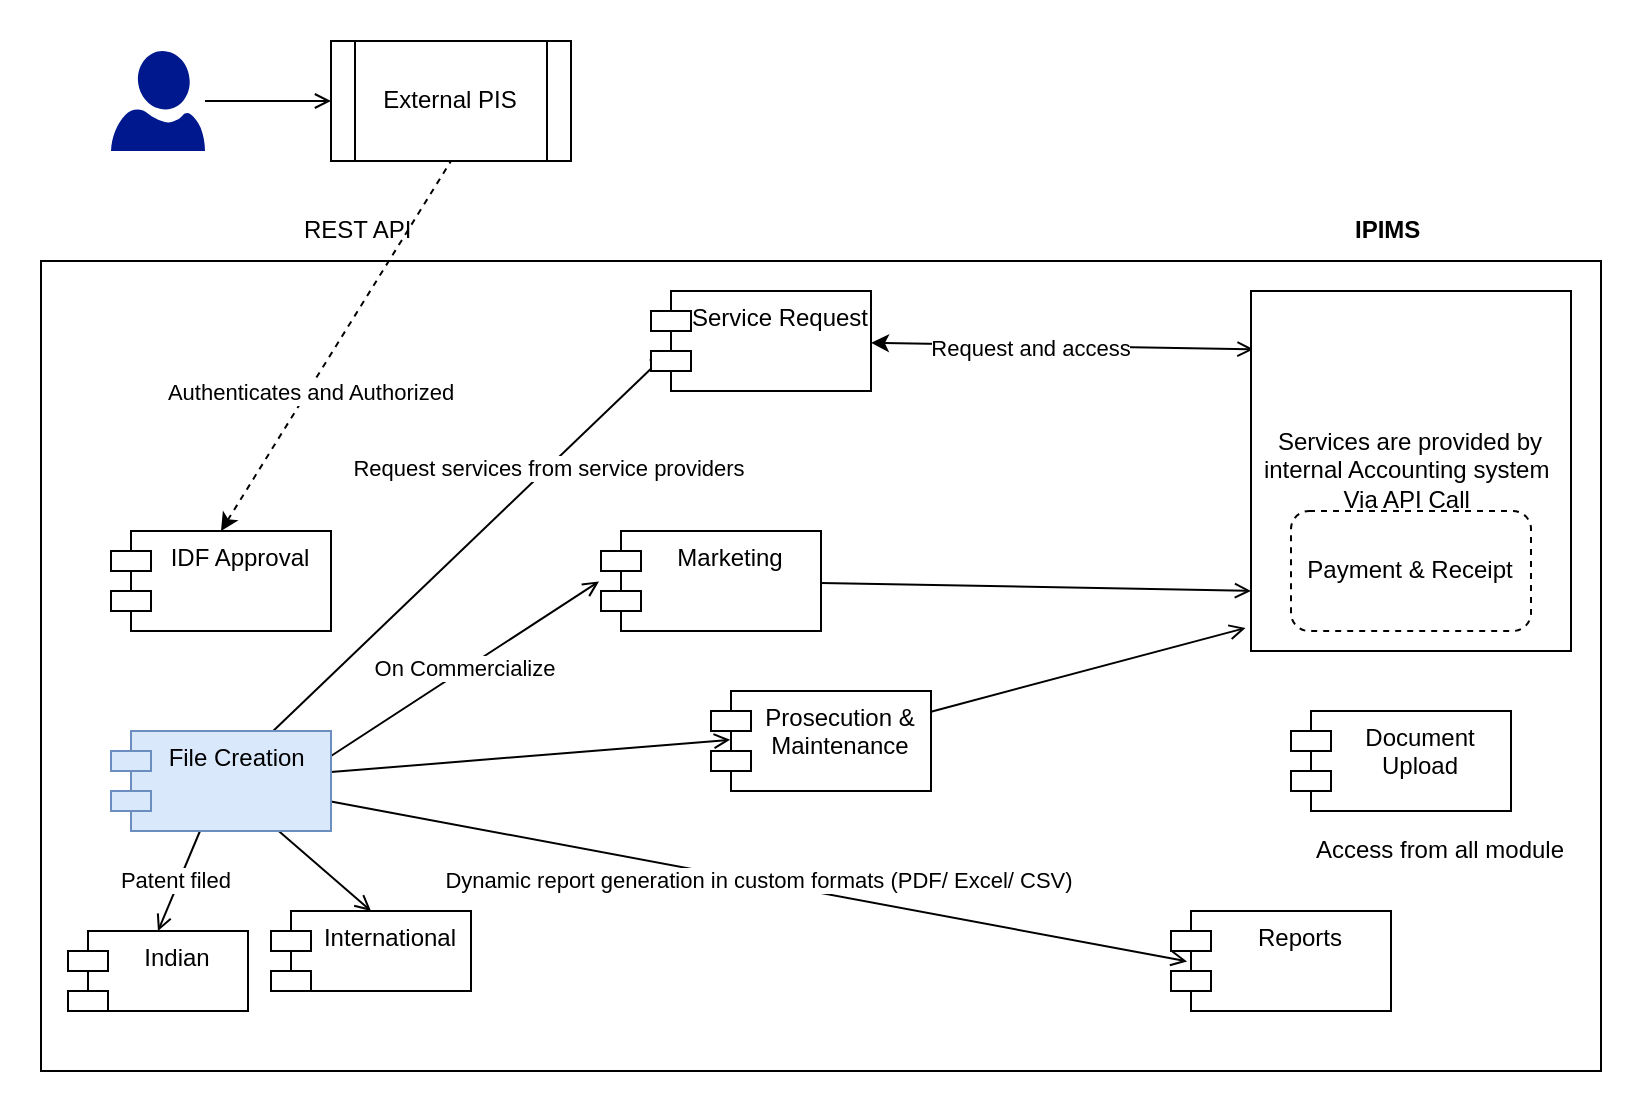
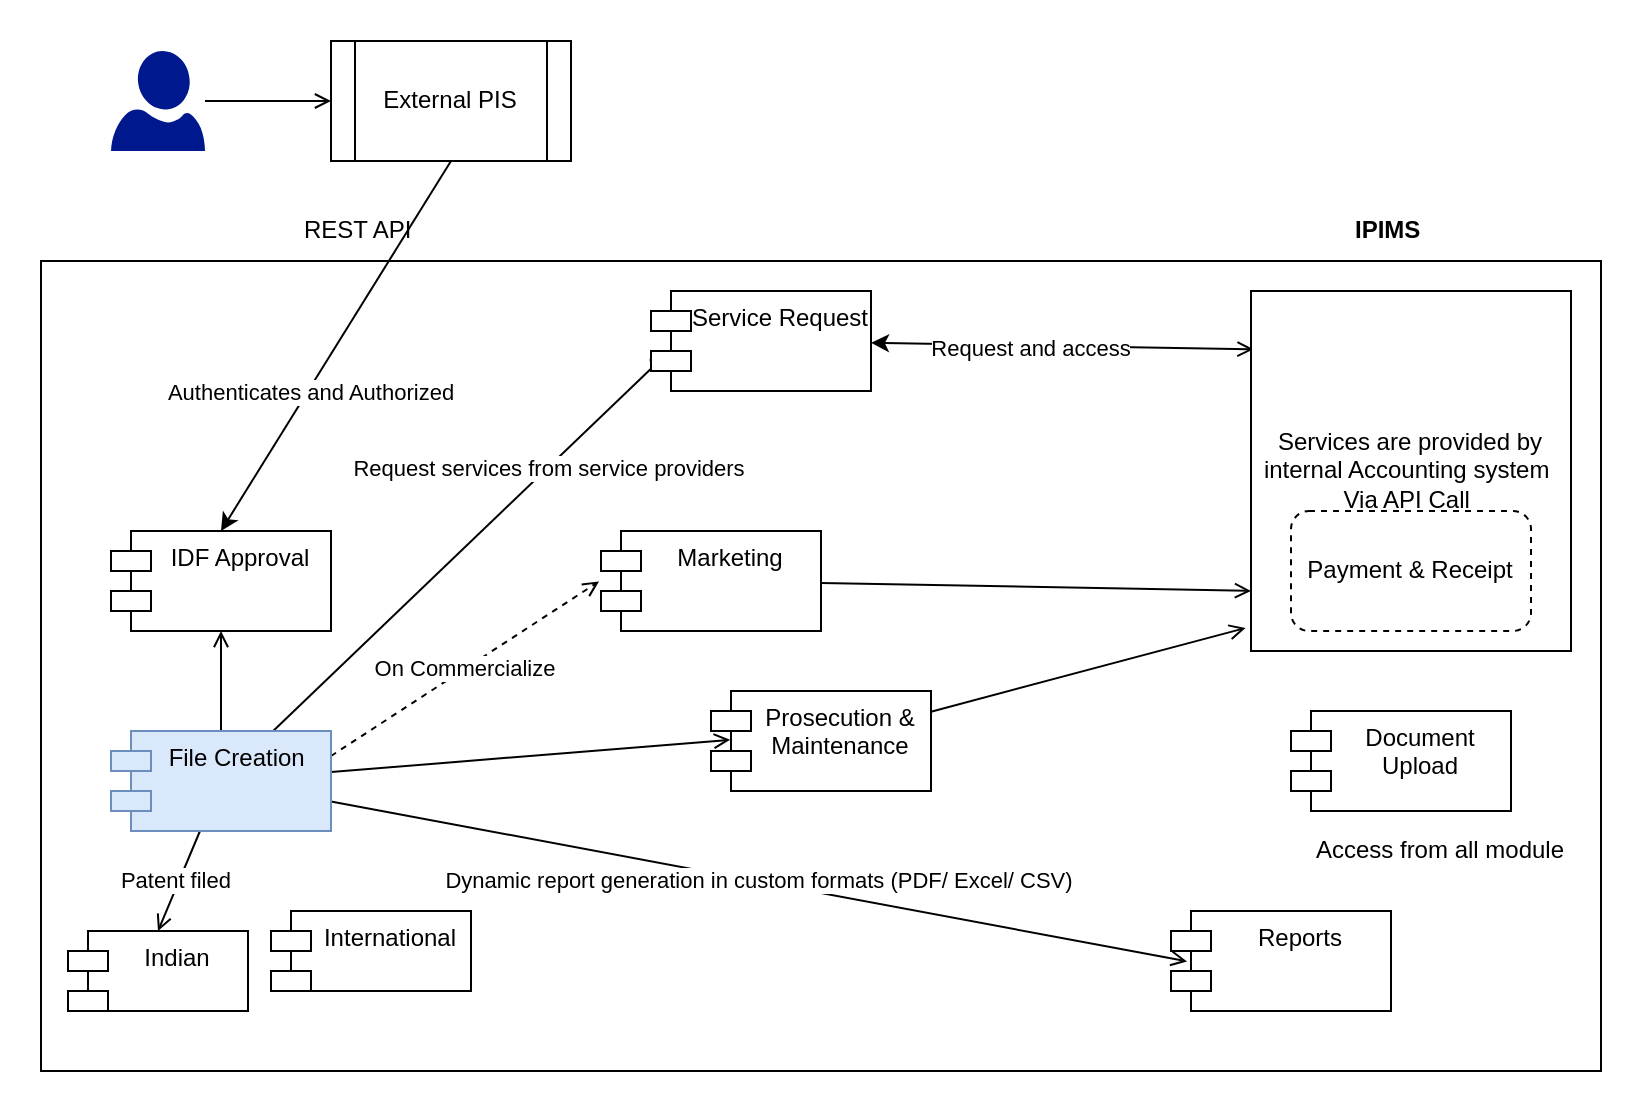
(382, 272) -> (382, 272)
(388, 719) -> (388, 719)
(323, 869) -> (221, 684)
